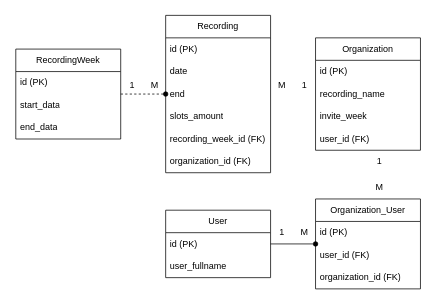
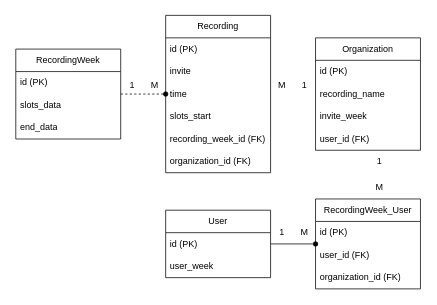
(180, 72) -> (183, 72)
(177, 94) -> (179, 94)
(45, 105) -> (44, 105)
(199, 117) -> (196, 117)
(368, 210) -> (368, 210)
(200, 267) -> (193, 267)
